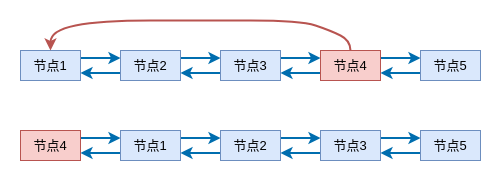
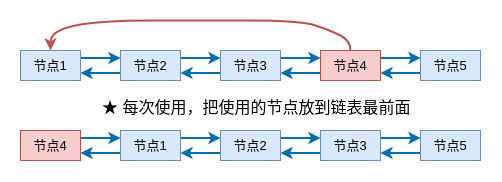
none -> (261, 106)
